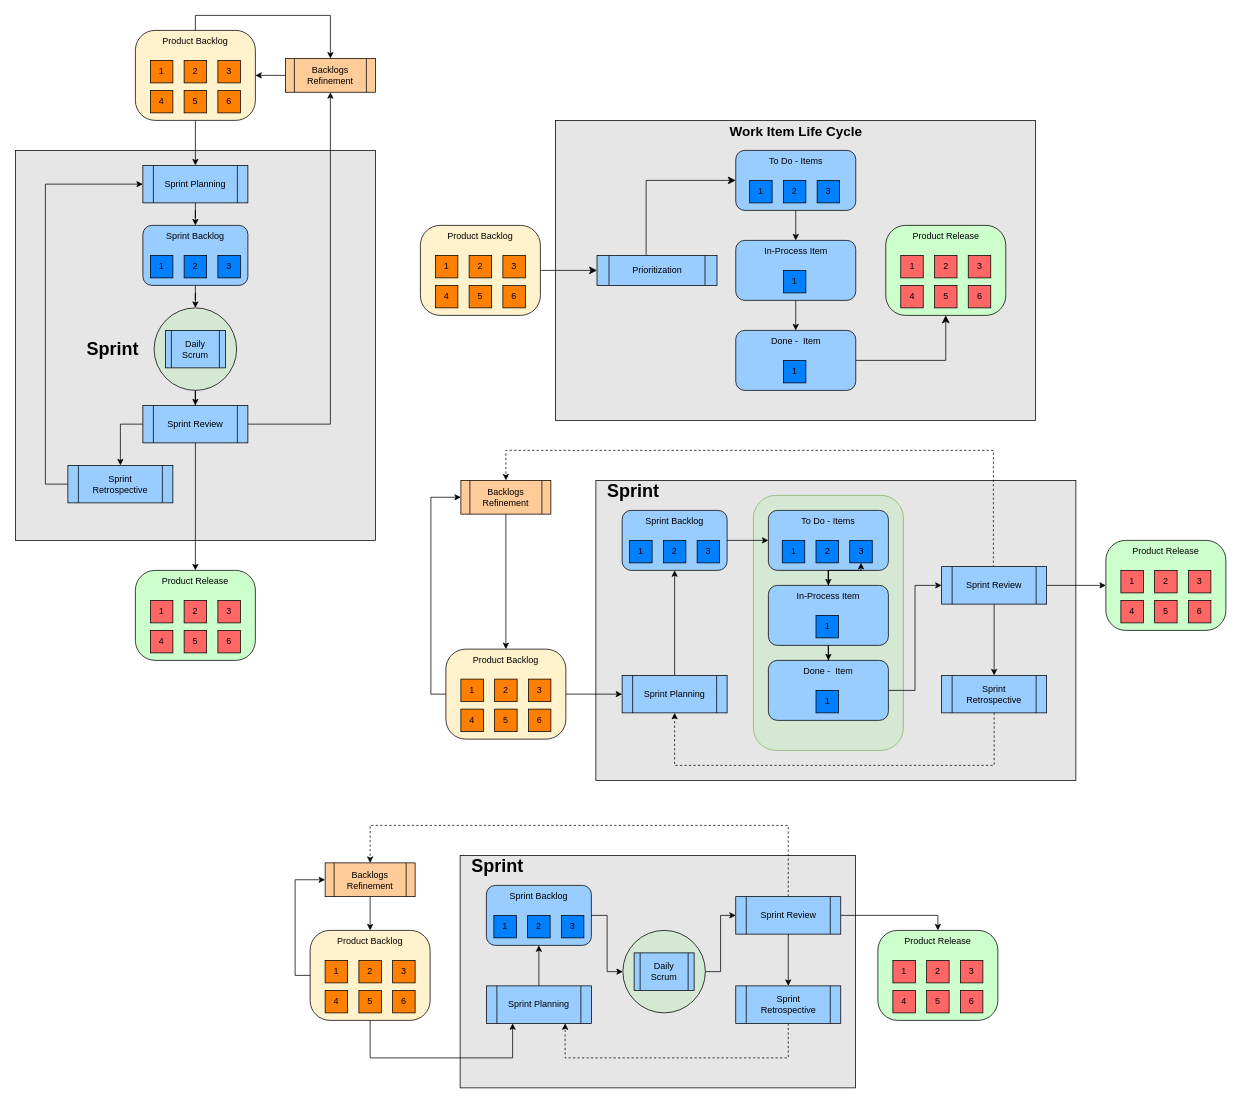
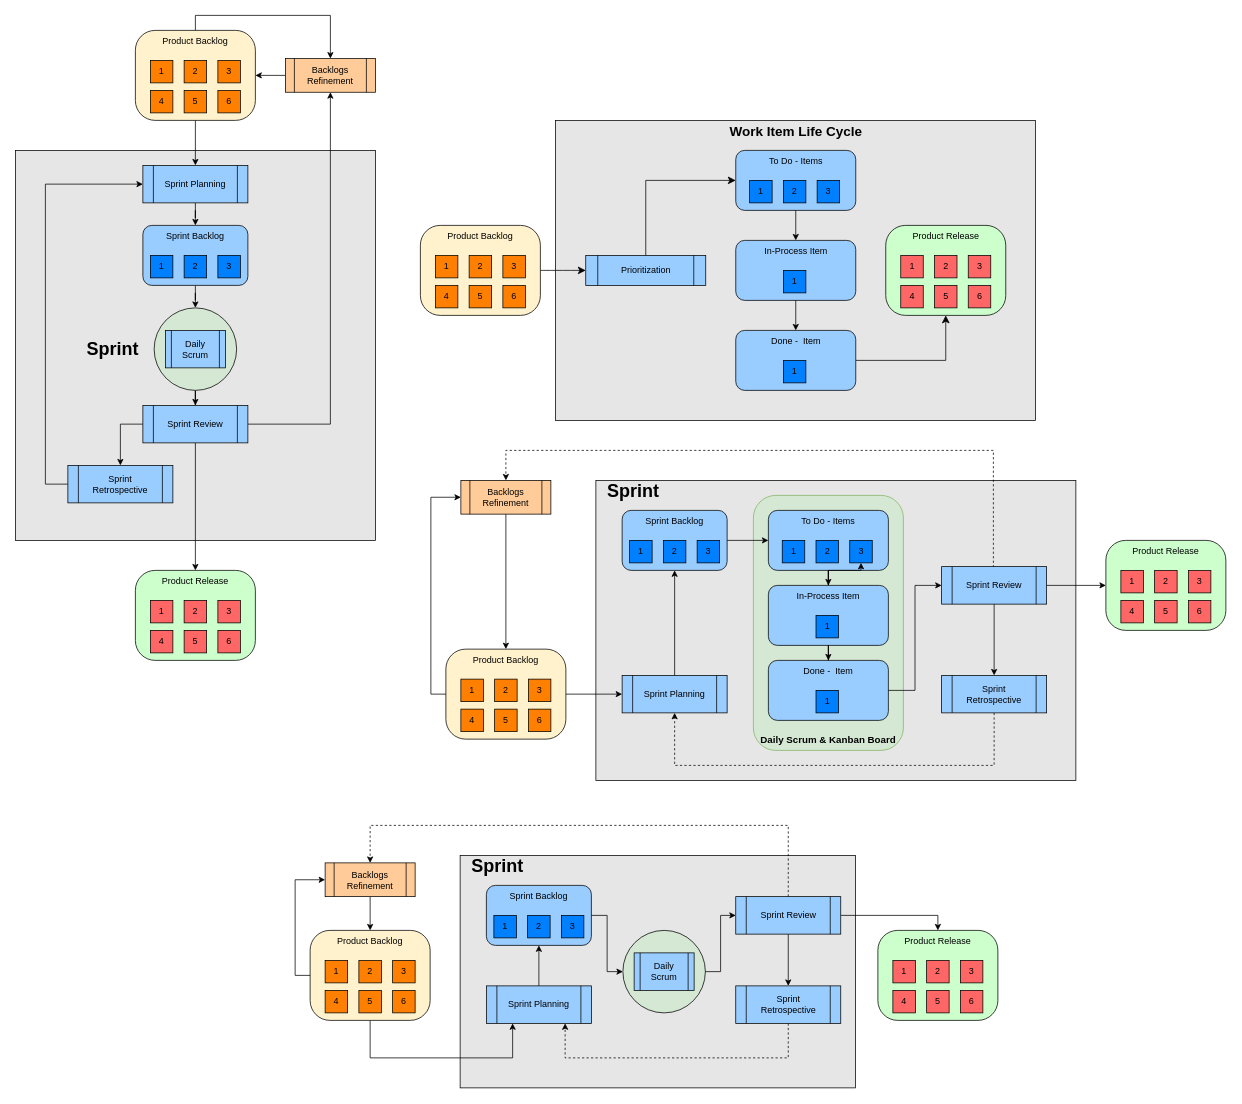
(657, 270) -> (646, 270)
none -> (828, 739)
